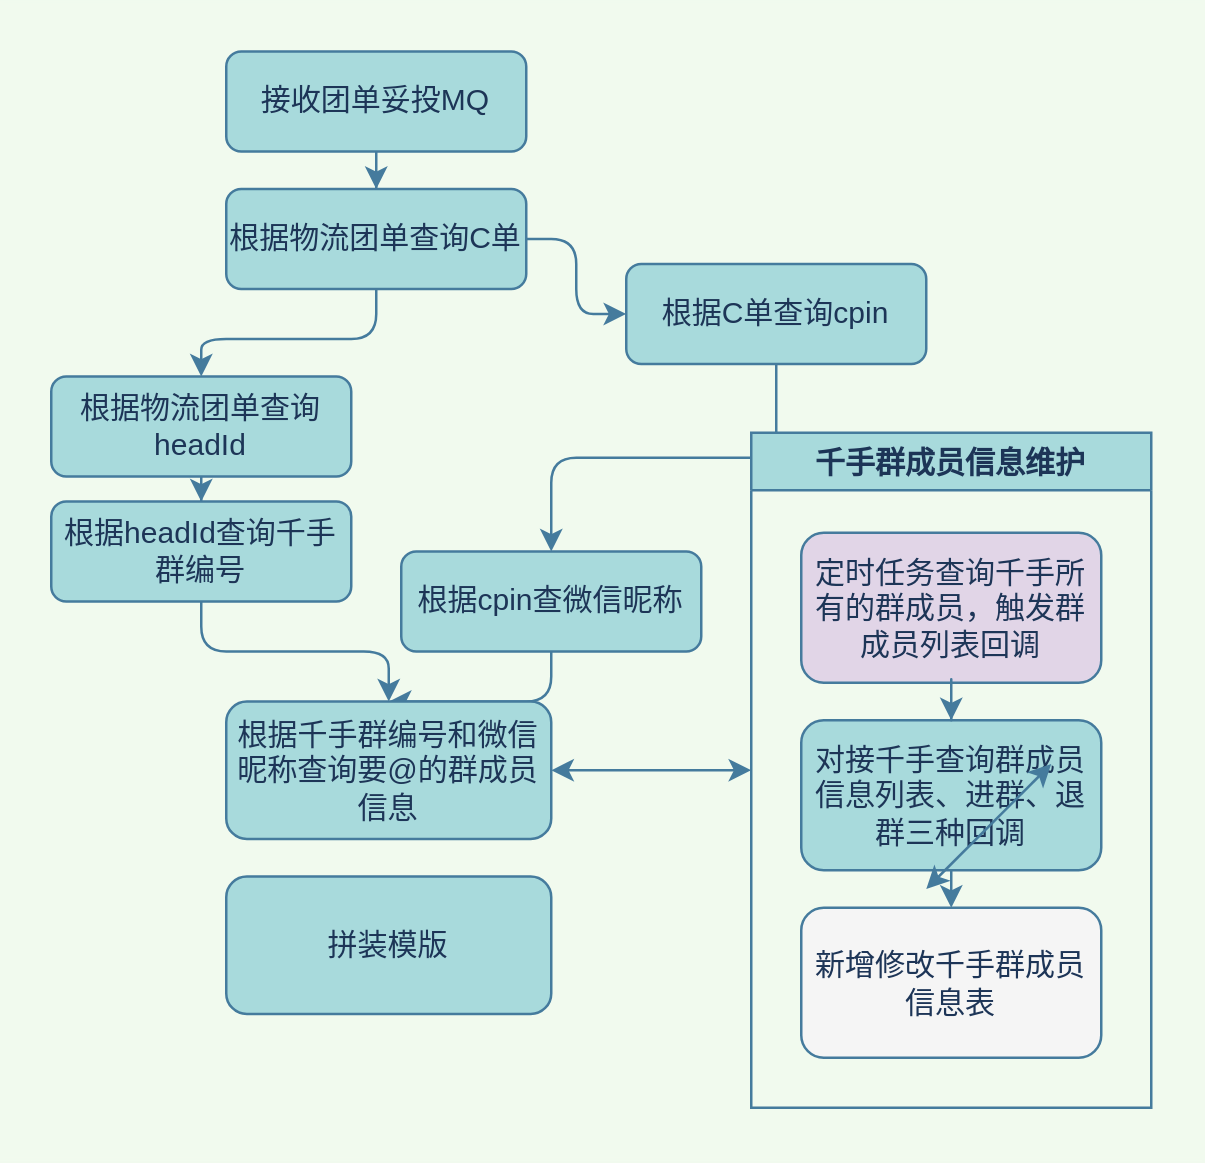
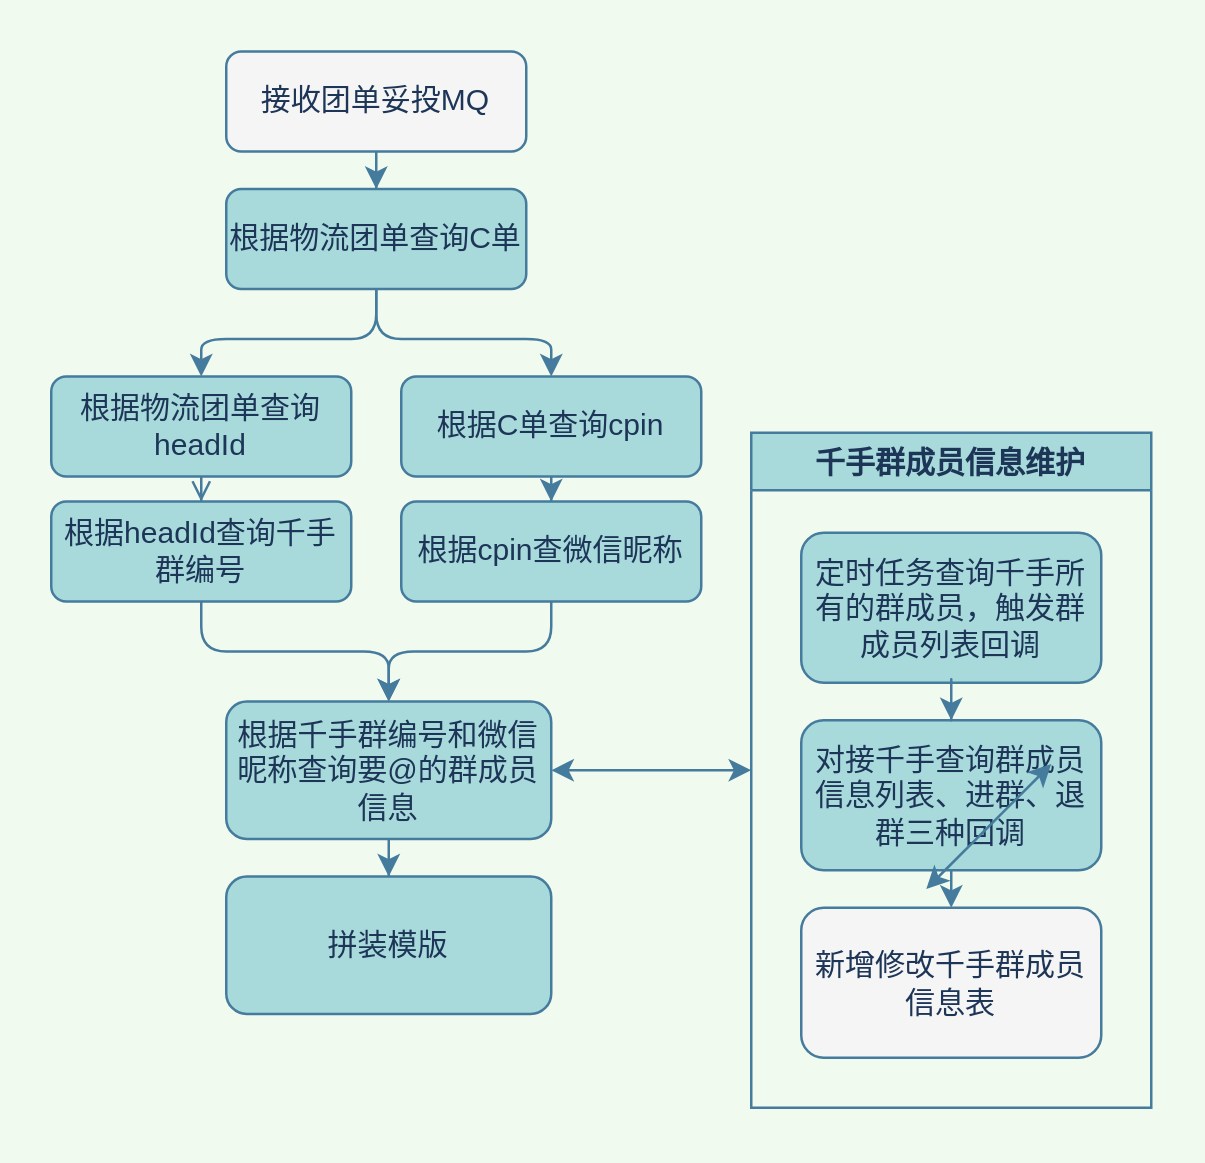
(376, 101) -> (376, 101)
(776, 314) -> (551, 426)
(201, 483) -> (201, 487)
(551, 601) -> (551, 551)
(951, 608) -> (951, 608)
none -> (389, 862)
